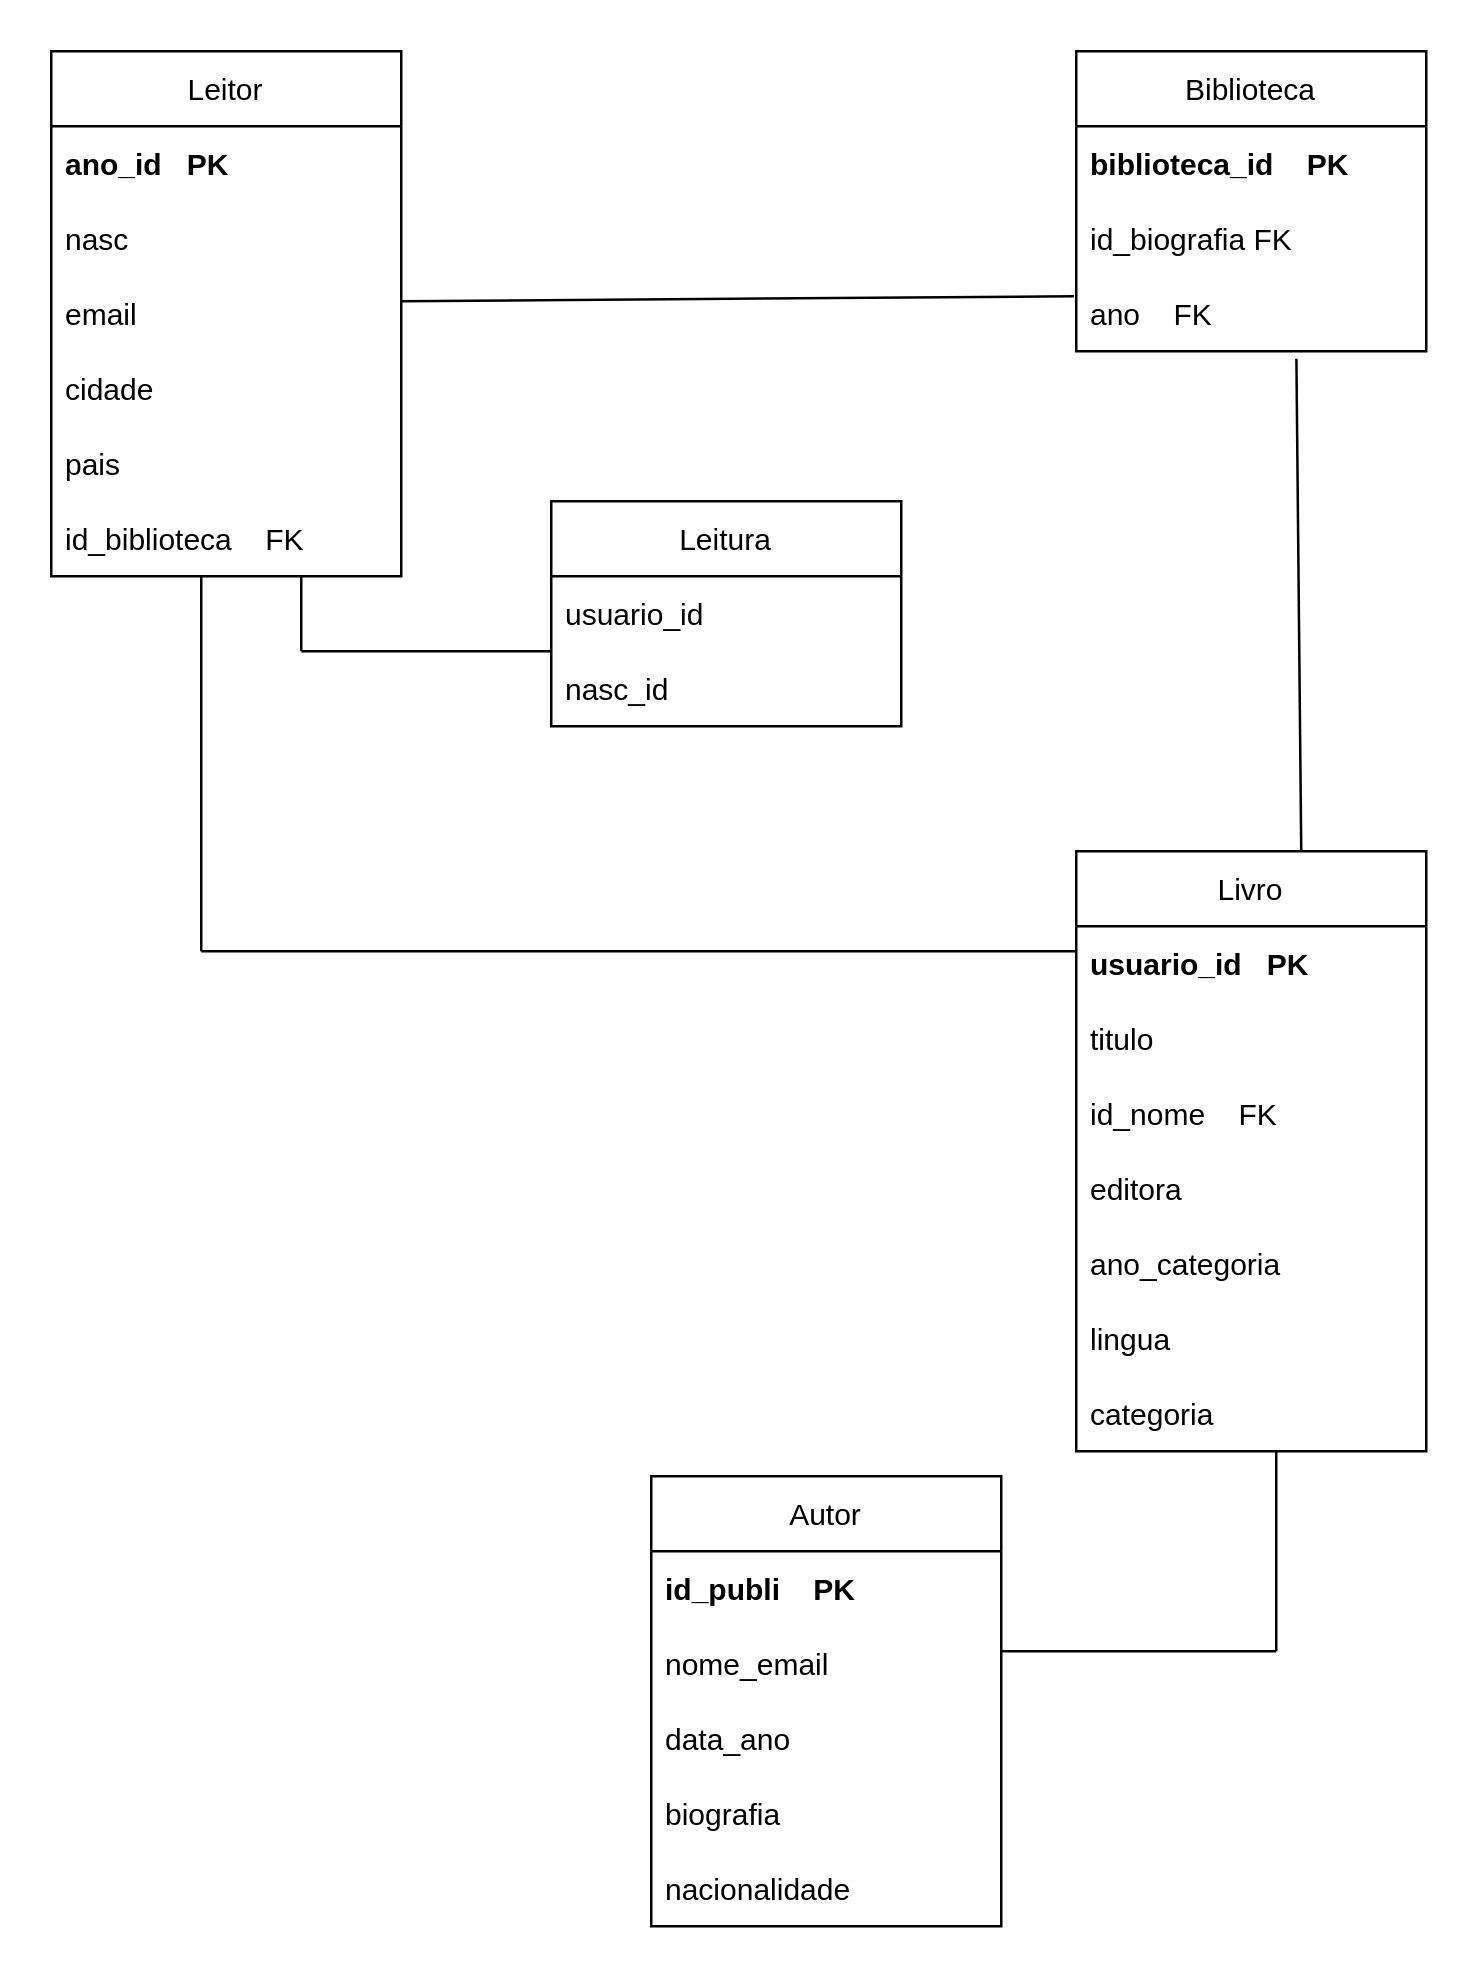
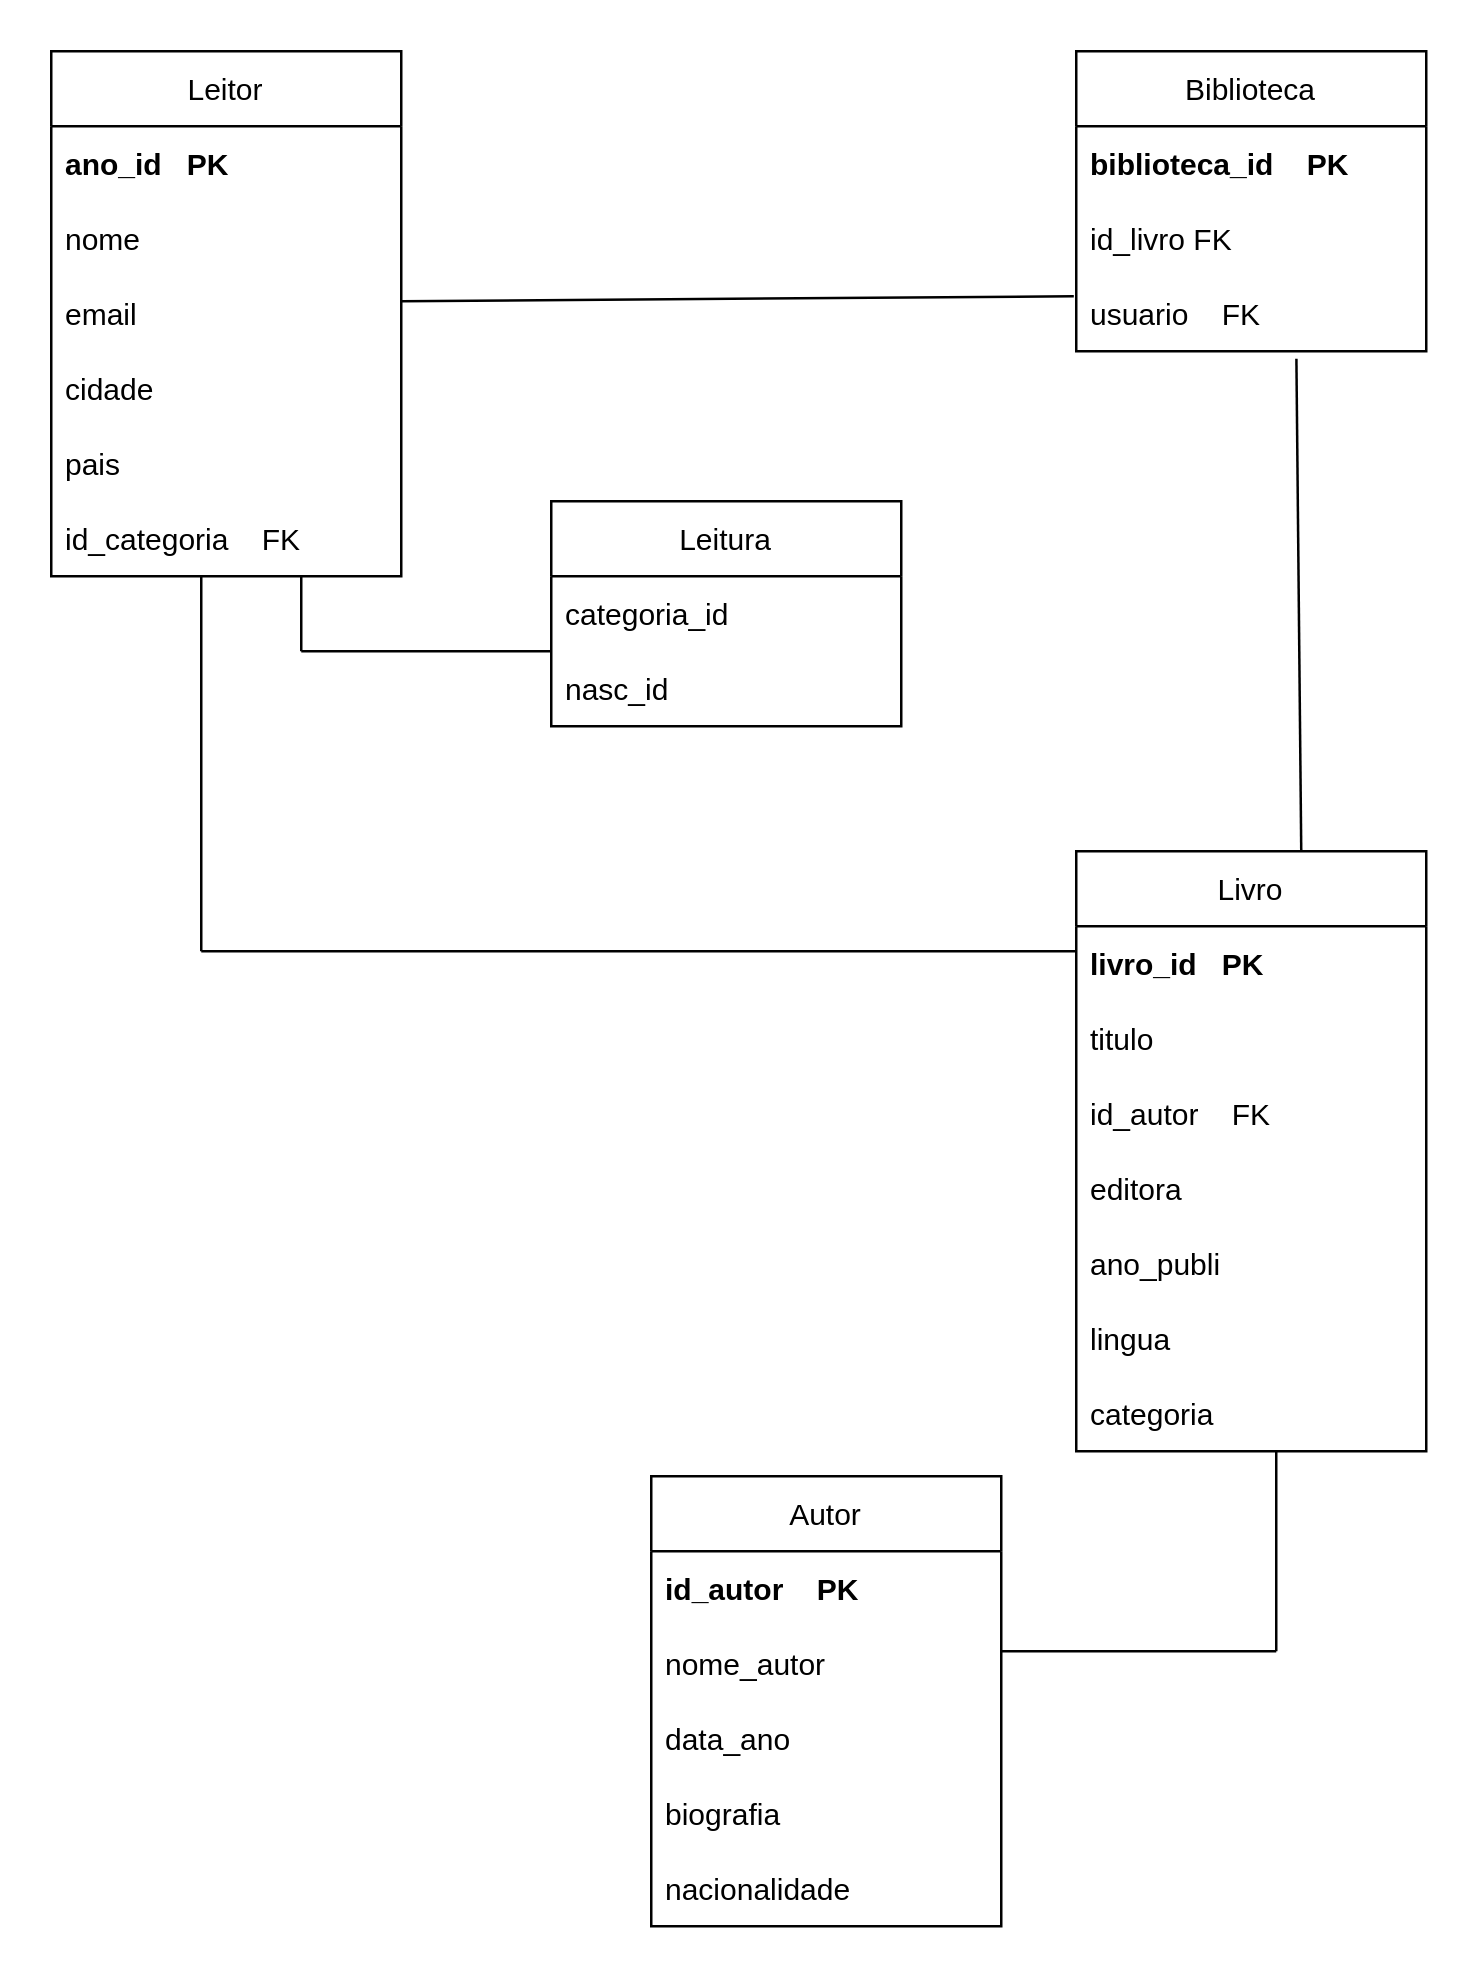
(99, 240) -> (99, 240)
(1200, 240) -> (1167, 240)
(1158, 315) -> (1188, 315)
(201, 540) -> (201, 540)
(641, 615) -> (658, 615)
(1204, 965) -> (1184, 965)
(1188, 1115) -> (1196, 1115)
(1195, 1265) -> (1158, 1265)
(763, 1590) -> (771, 1590)
(741, 1665) -> (749, 1665)
